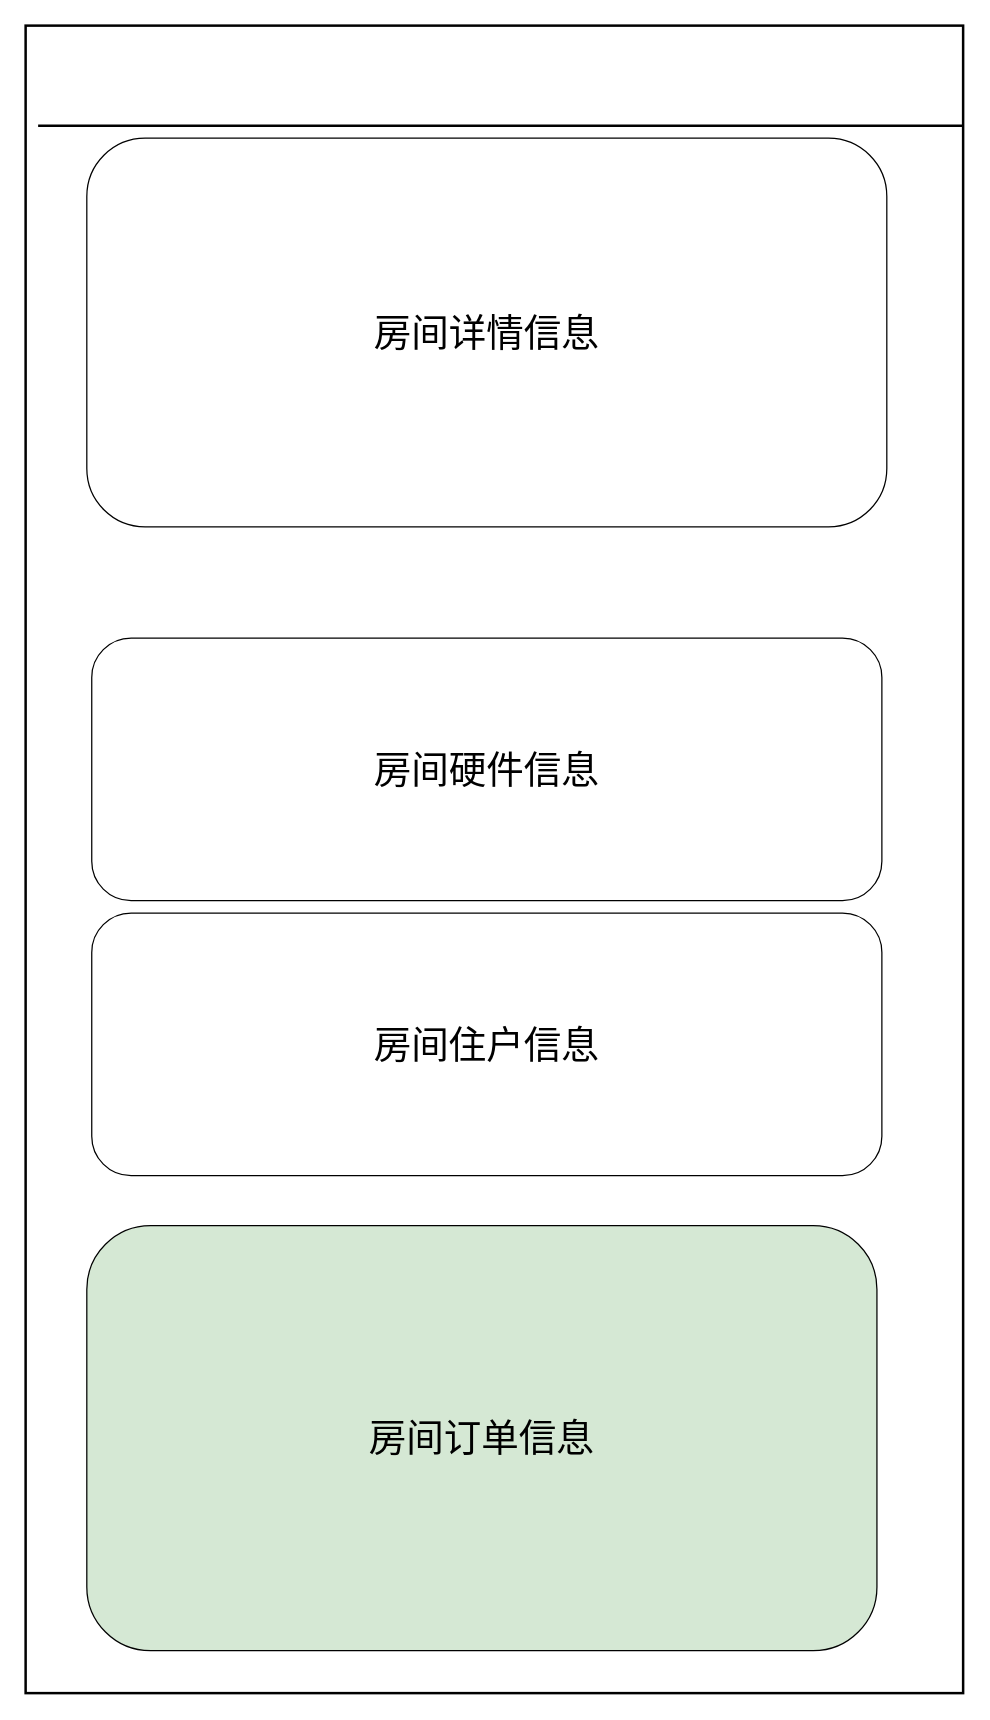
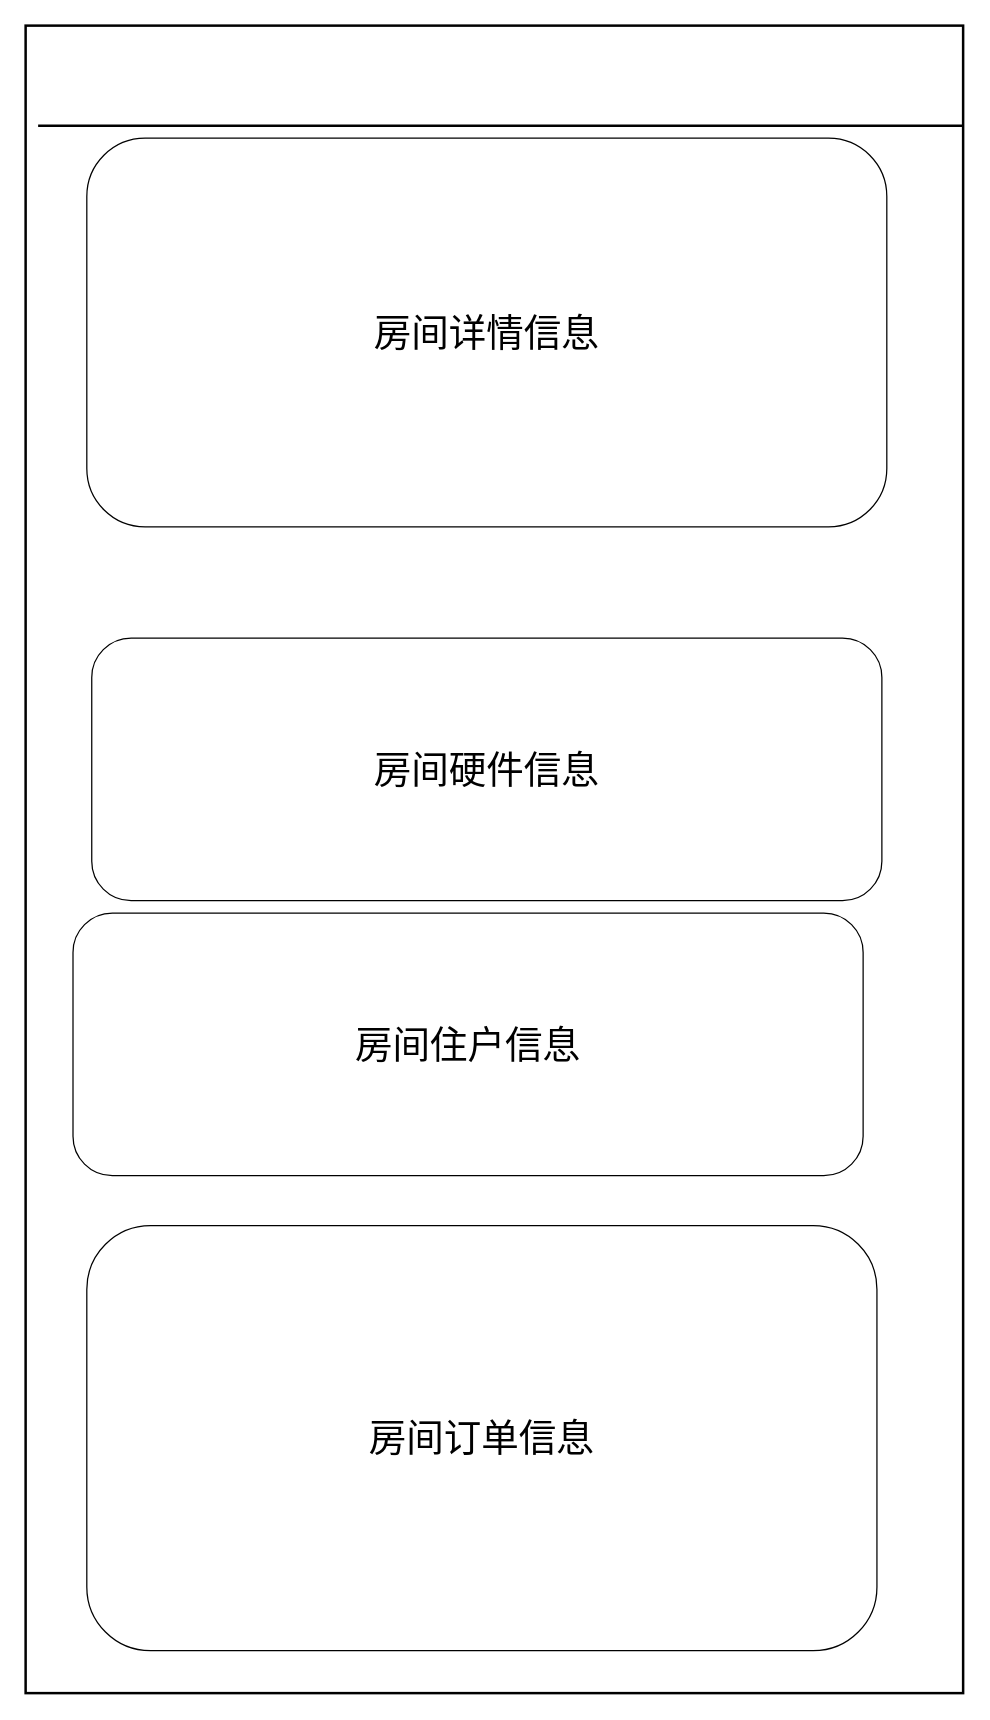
(487, 1044) -> (468, 1044)
(482, 1438) -> (482, 1438)
